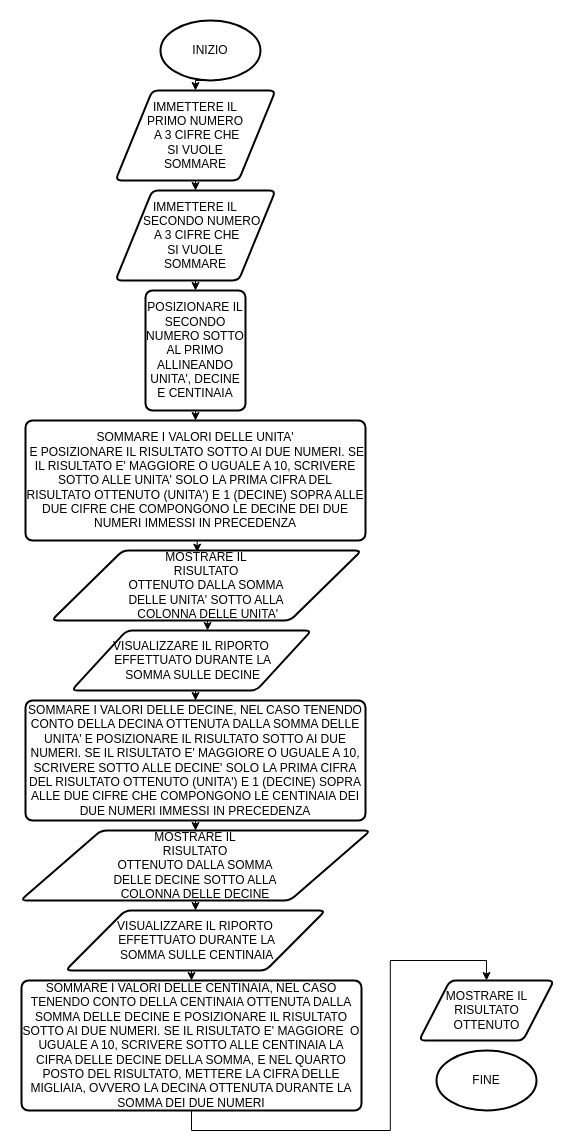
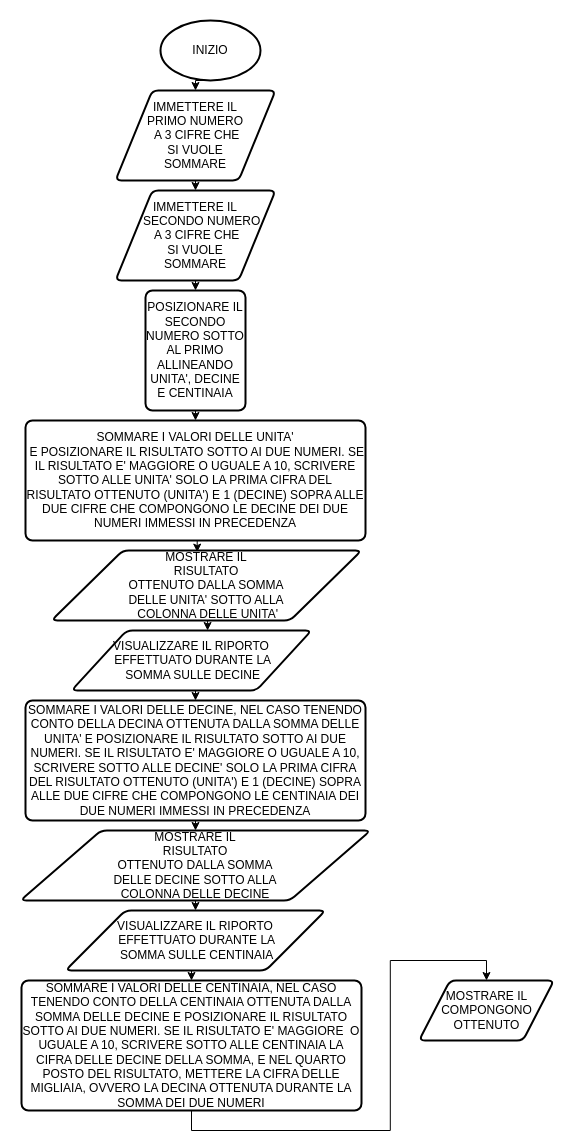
(487, 1011) -> (487, 1011)
(487, 1081) -> none
